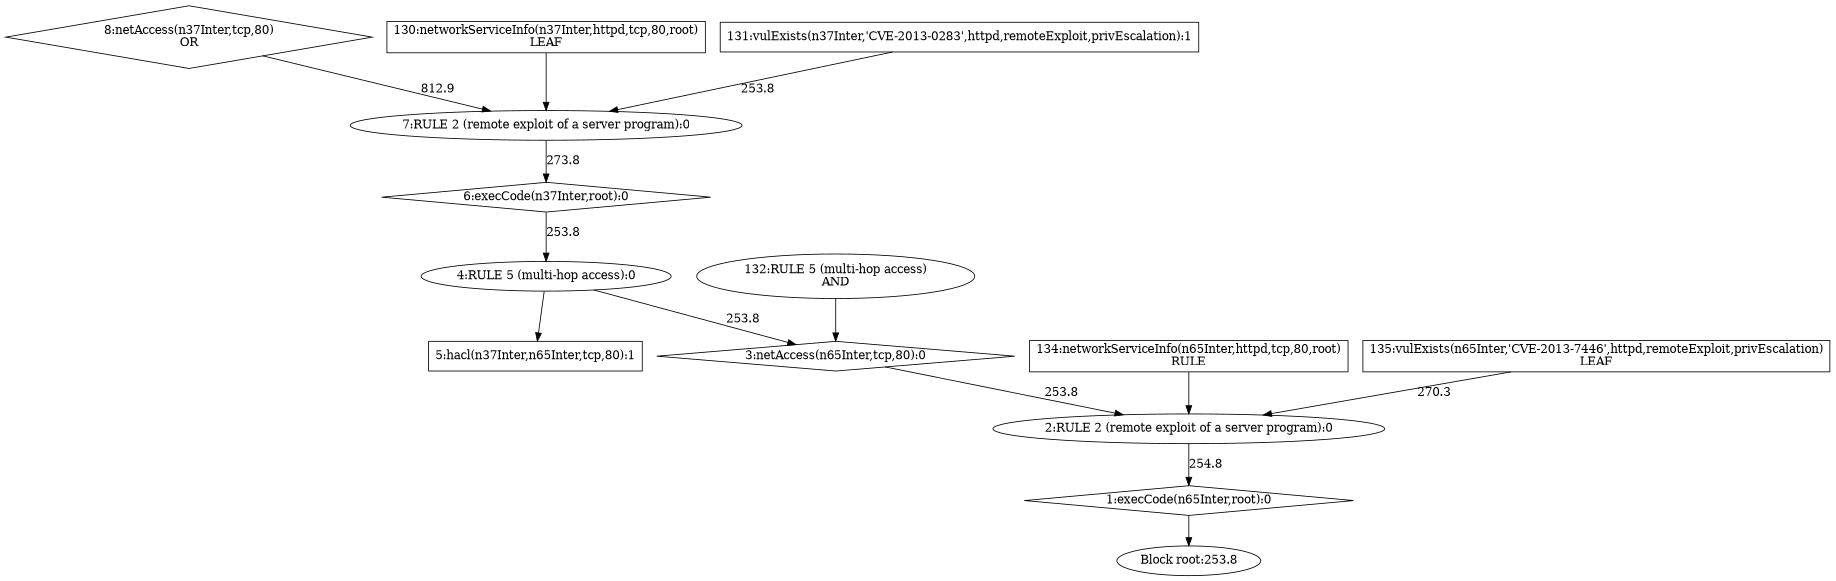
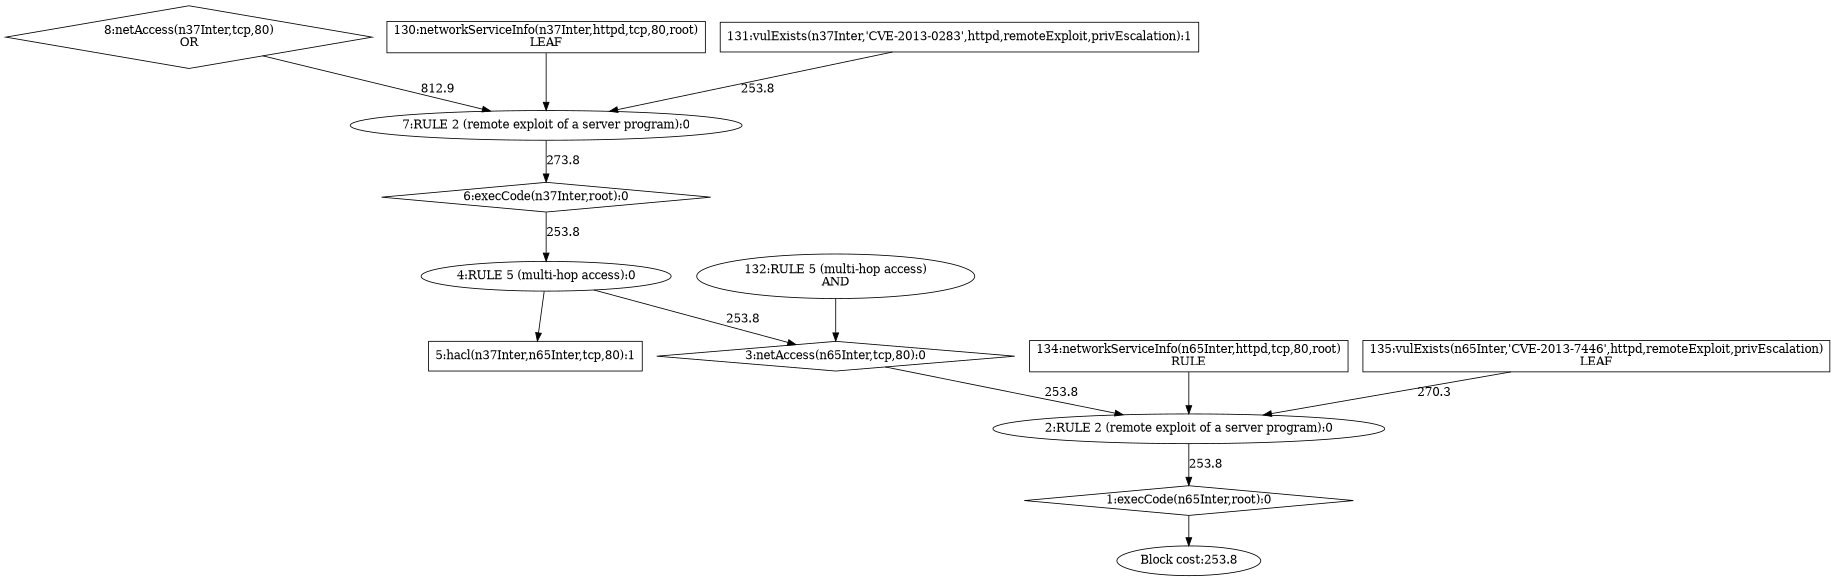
(1206, 465) -> (1206, 465)
(1189, 561) -> (1189, 561)
